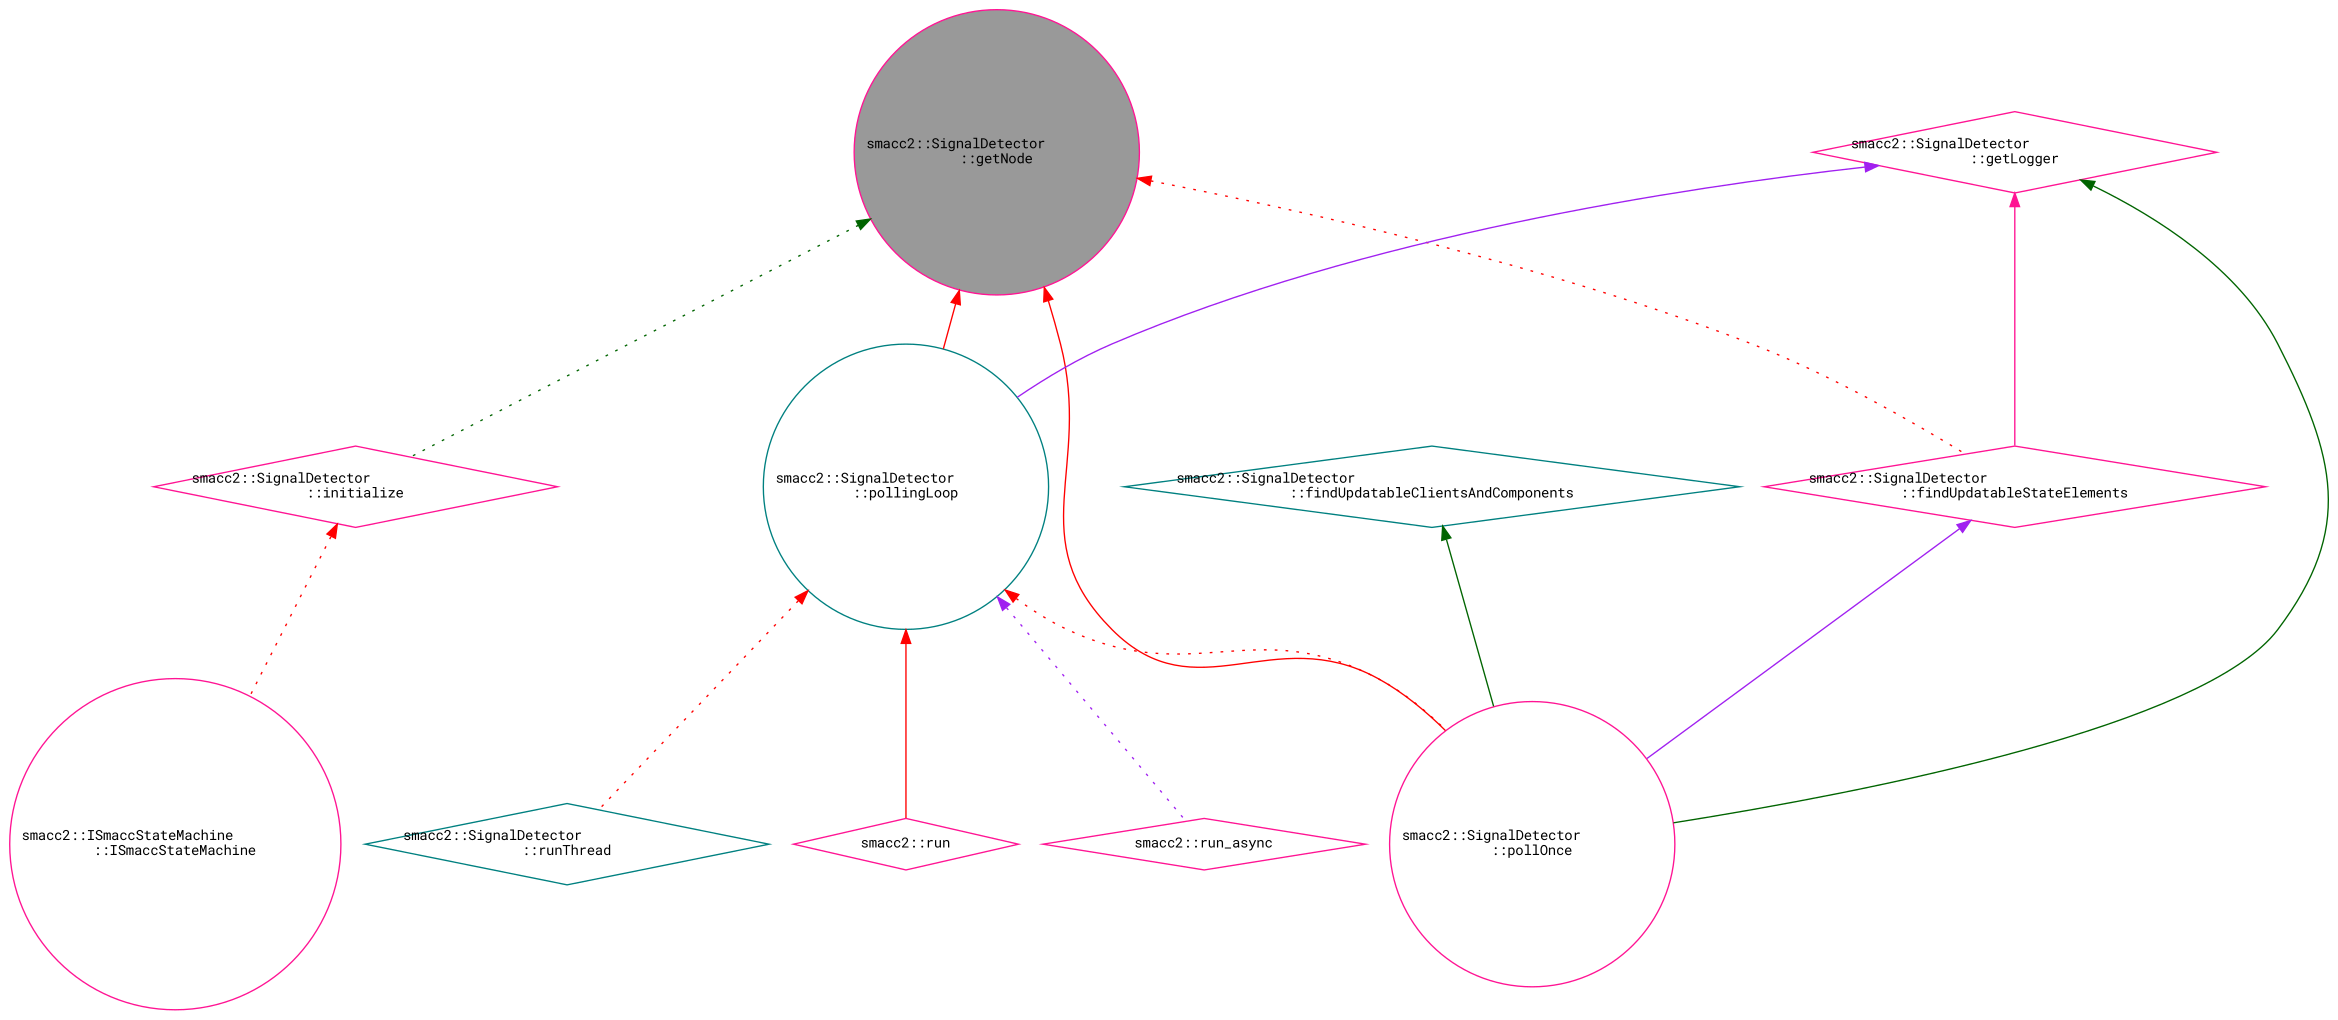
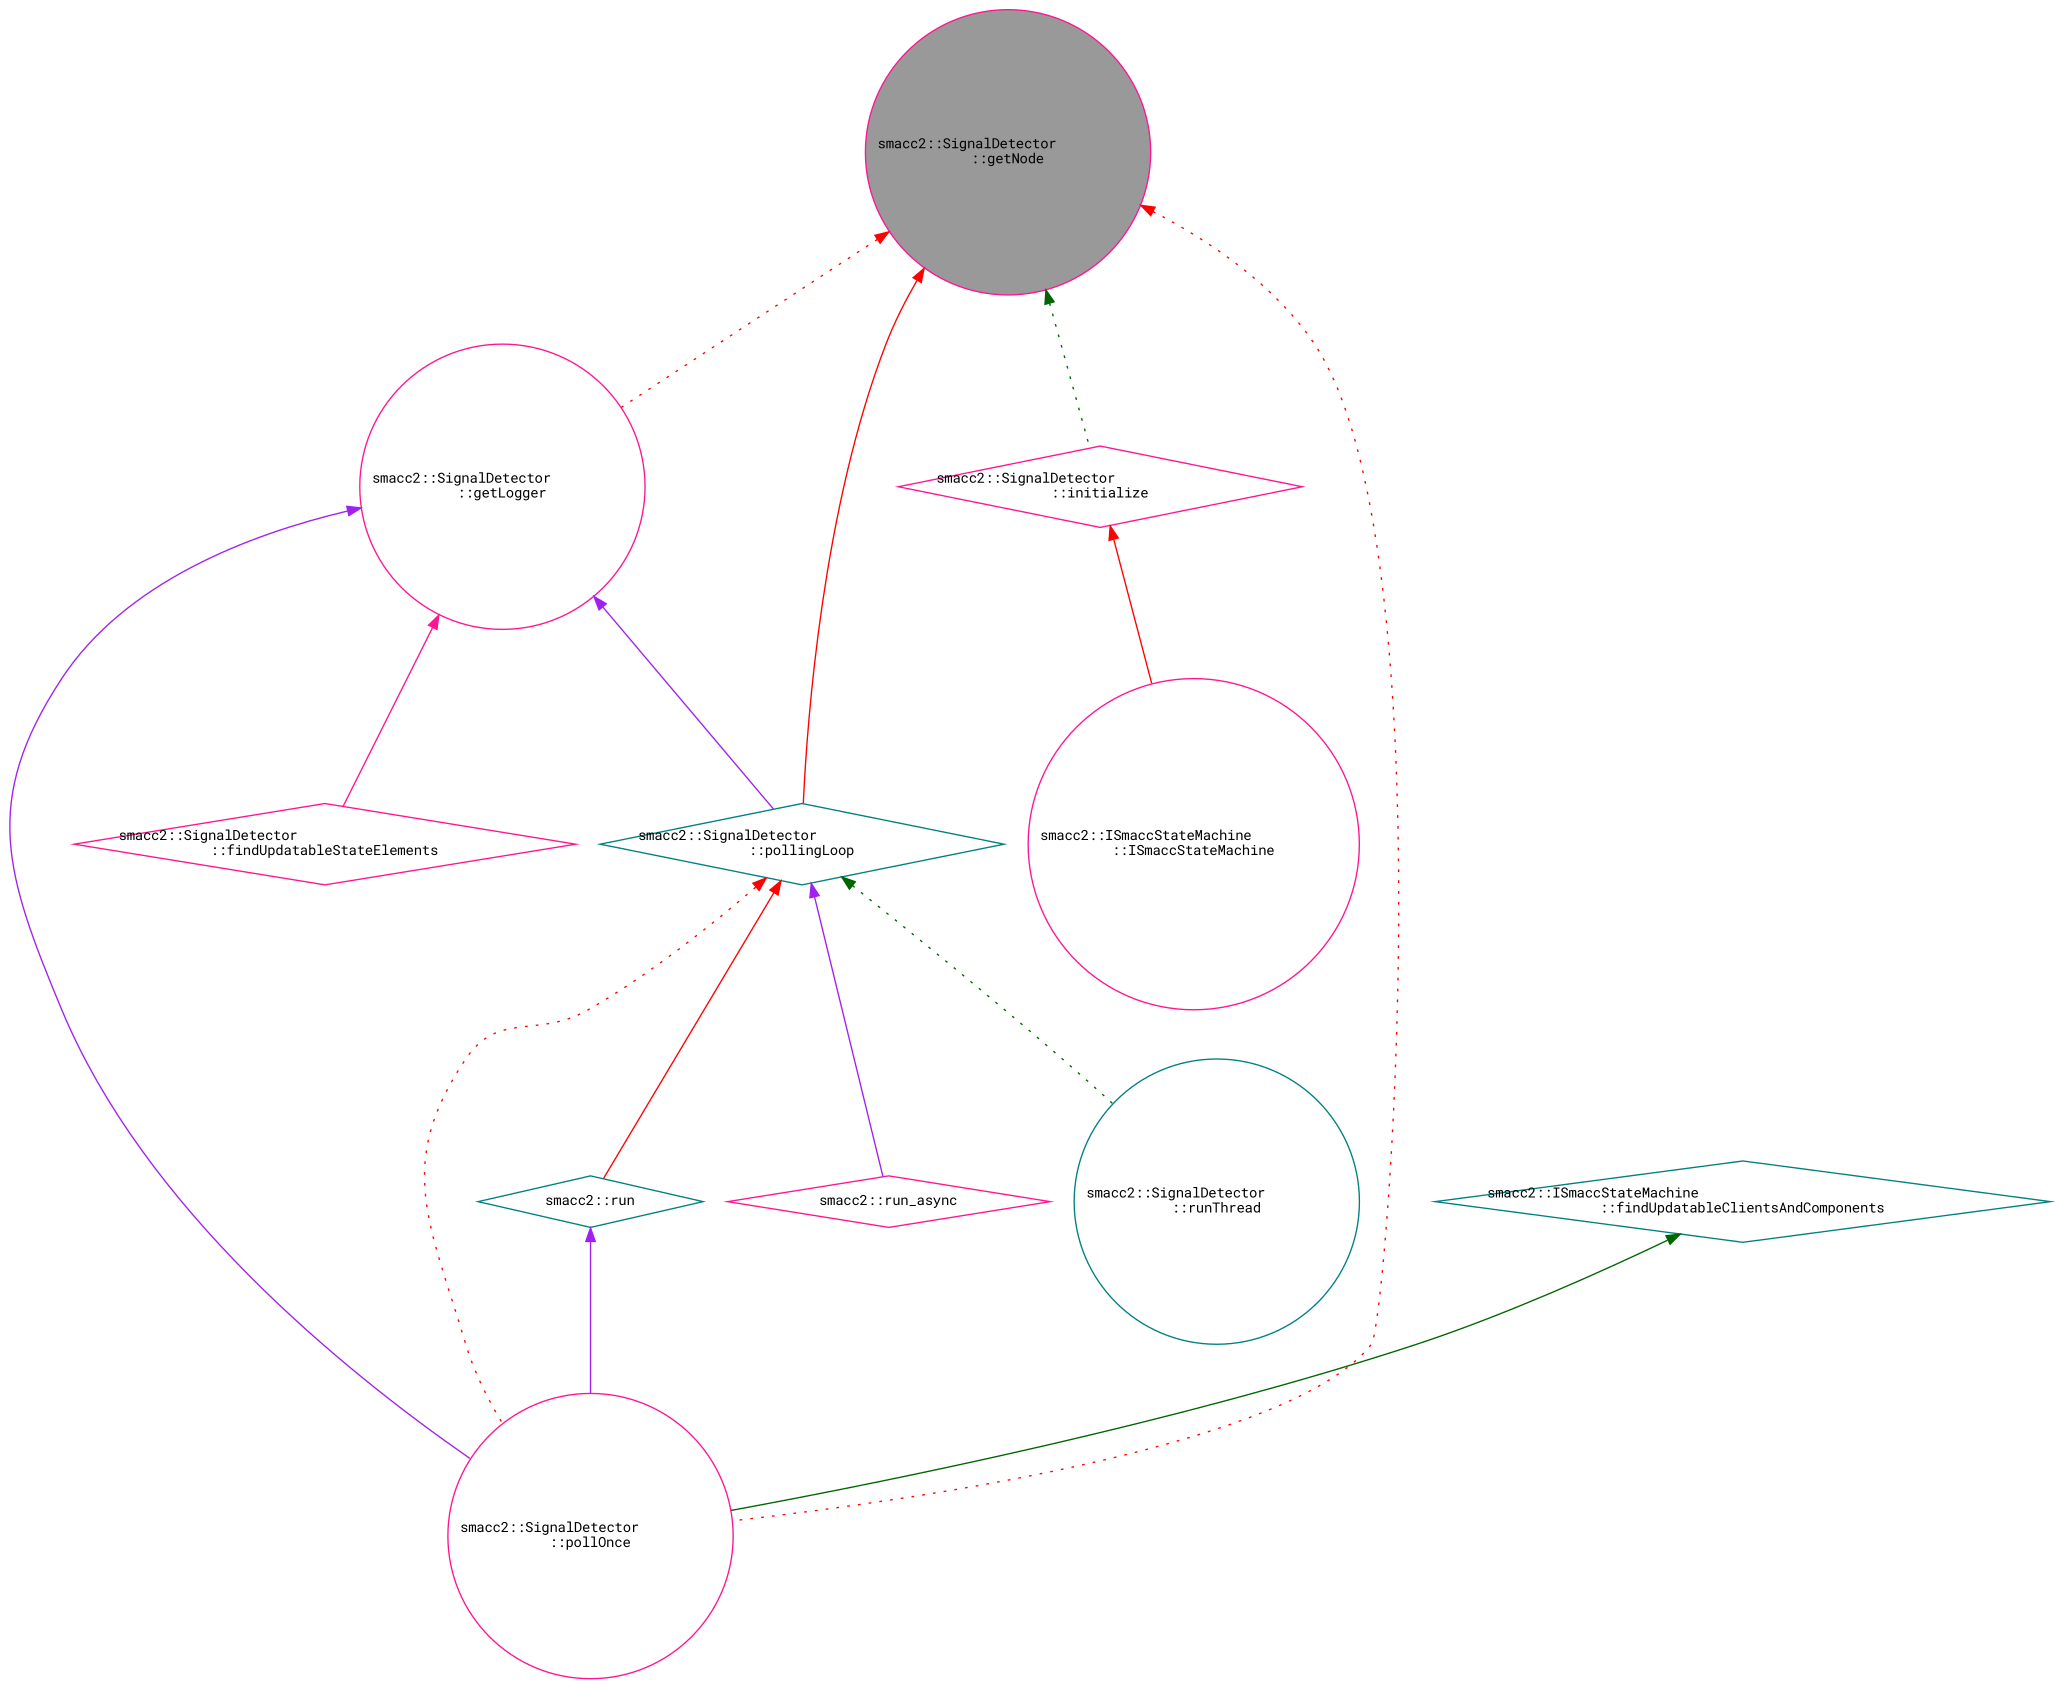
(2015, 152) -> (502, 487)
(1570, 283) -> (749, 323)
(906, 487) -> (802, 844)
(1432, 487) -> (1743, 1202)
(290, 616) -> (1133, 611)
(1120, 636) -> (1395, 1069)
(1803, 644) -> (591, 1317)
(2245, 659) -> (48, 975)
(699, 705) -> (984, 993)
(1096, 714) -> (849, 1037)
(567, 844) -> (1217, 1202)
(906, 844) -> (591, 1202)
